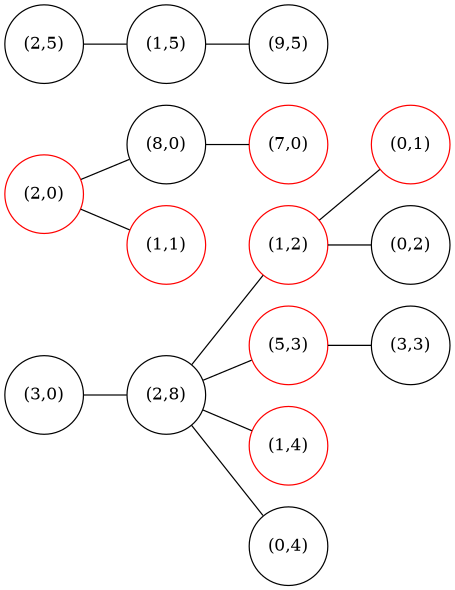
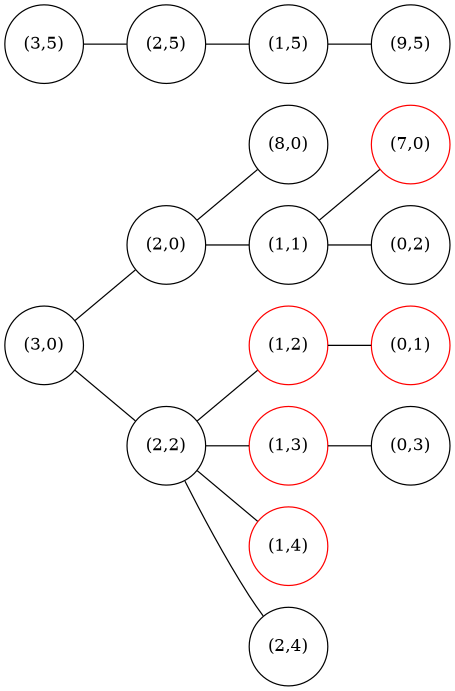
none -> (44, 44)
(227, 145) -> (350, 195)
(44, 194) -> (166, 245)
(166, 245) -> (289, 245)
(350, 245) -> (350, 245)
none -> (105, 295)
(289, 345) -> (289, 446)
(411, 345) -> (411, 446)
(166, 395) -> (166, 446)
(289, 546) -> (289, 647)
